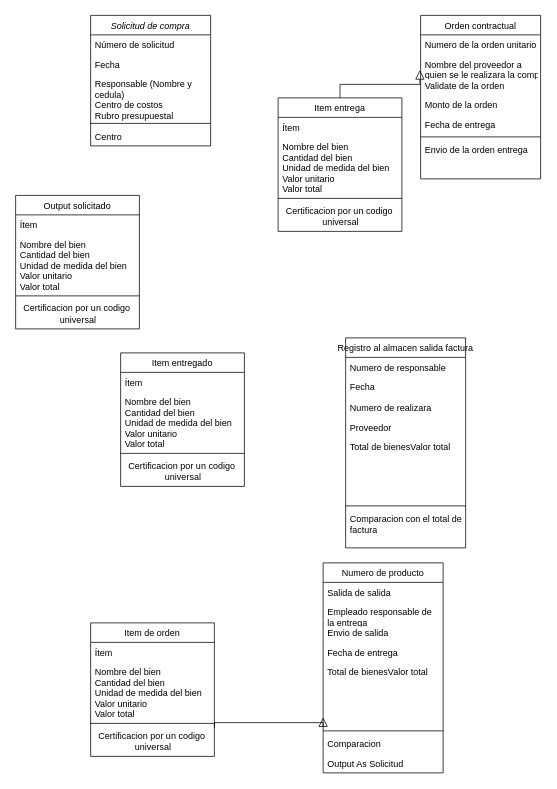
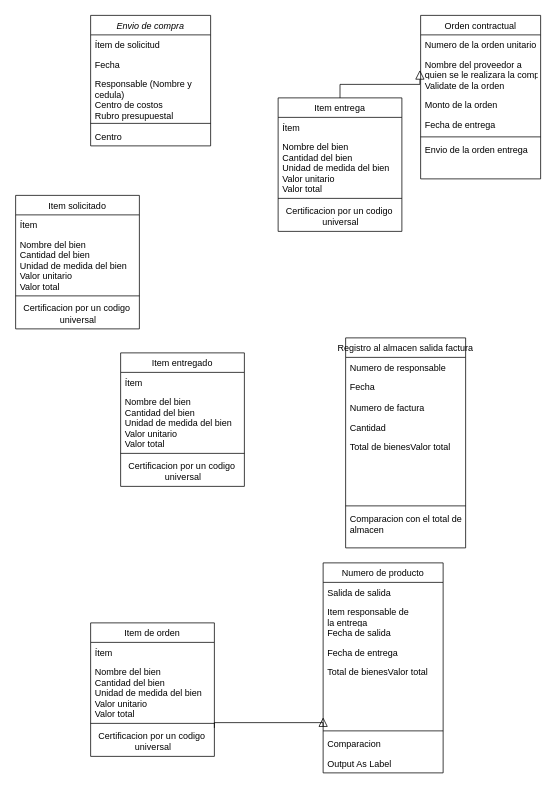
(150, 26) -> (150, 26)
(137, 45) -> (131, 45)
(77, 206) -> (77, 206)
(393, 408) -> (390, 408)
(372, 428) -> (368, 428)
(409, 519) -> (409, 519)
(380, 612) -> (371, 612)
(359, 633) -> (360, 633)
(369, 764) -> (361, 764)
